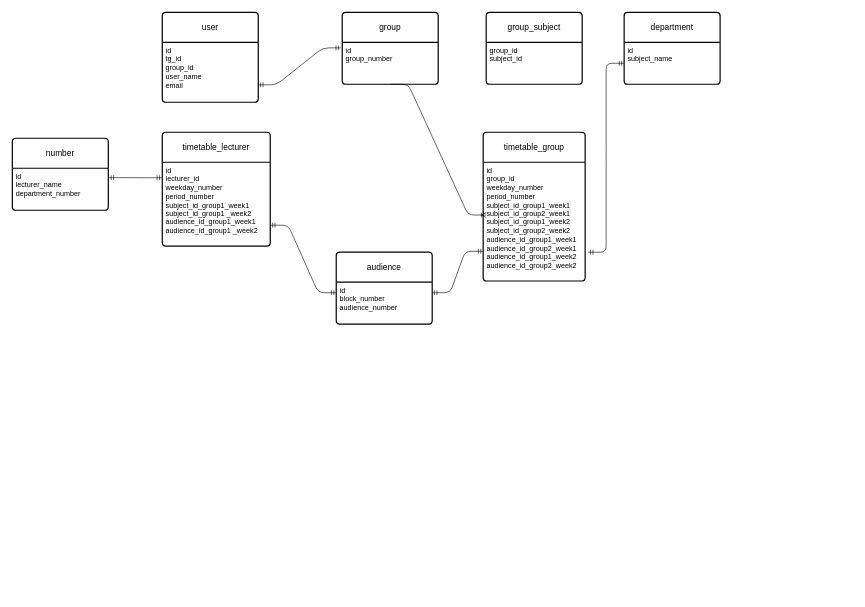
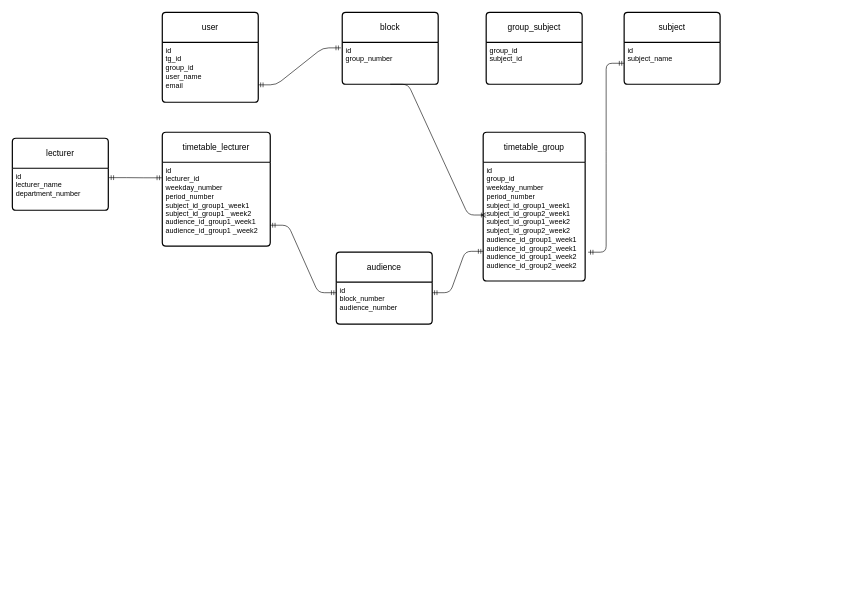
(390, 27) -> (390, 27)
(672, 27) -> (672, 27)
(60, 153) -> (60, 153)
